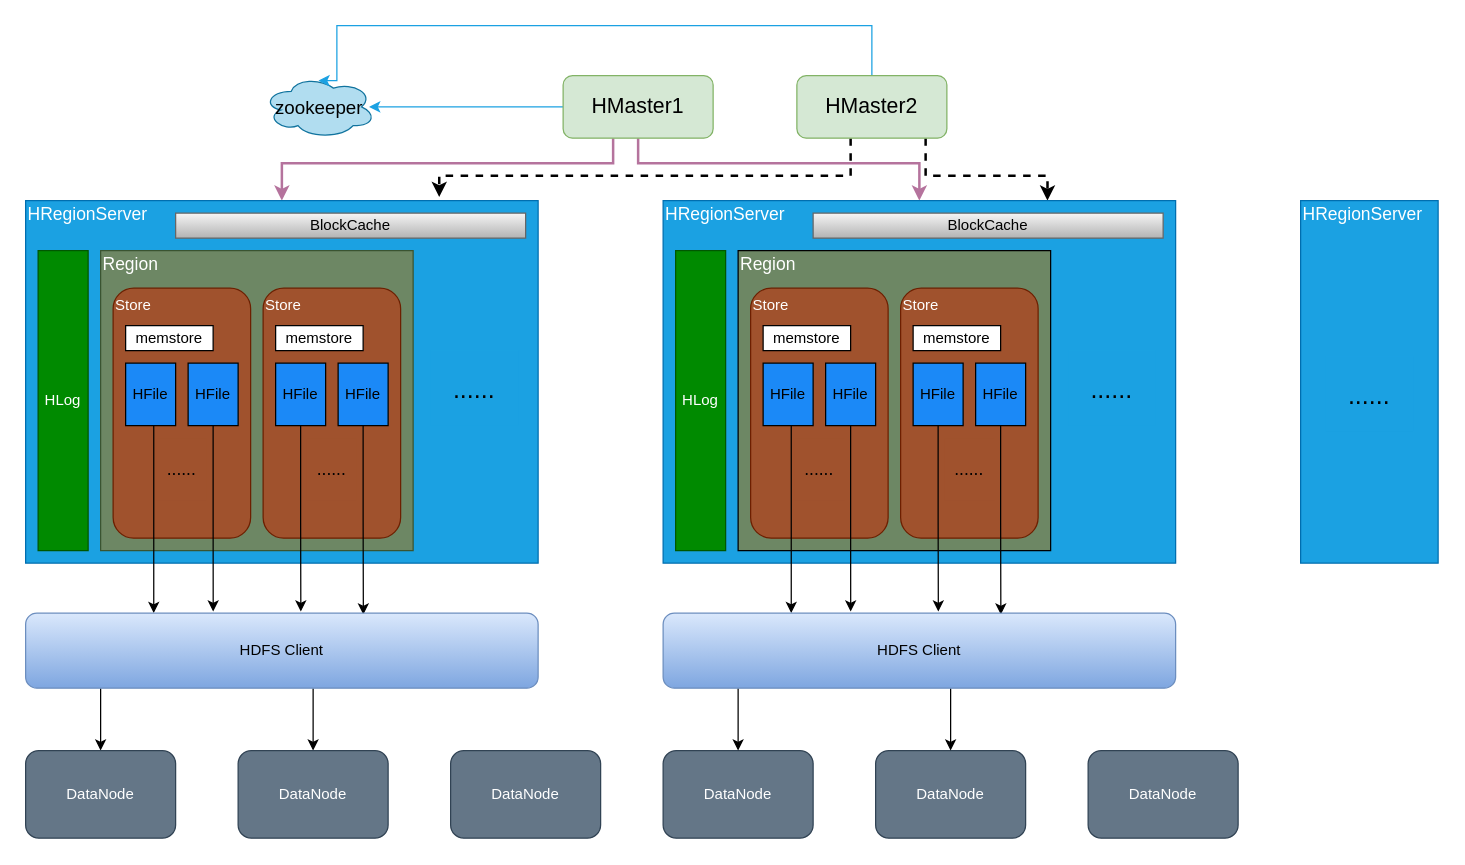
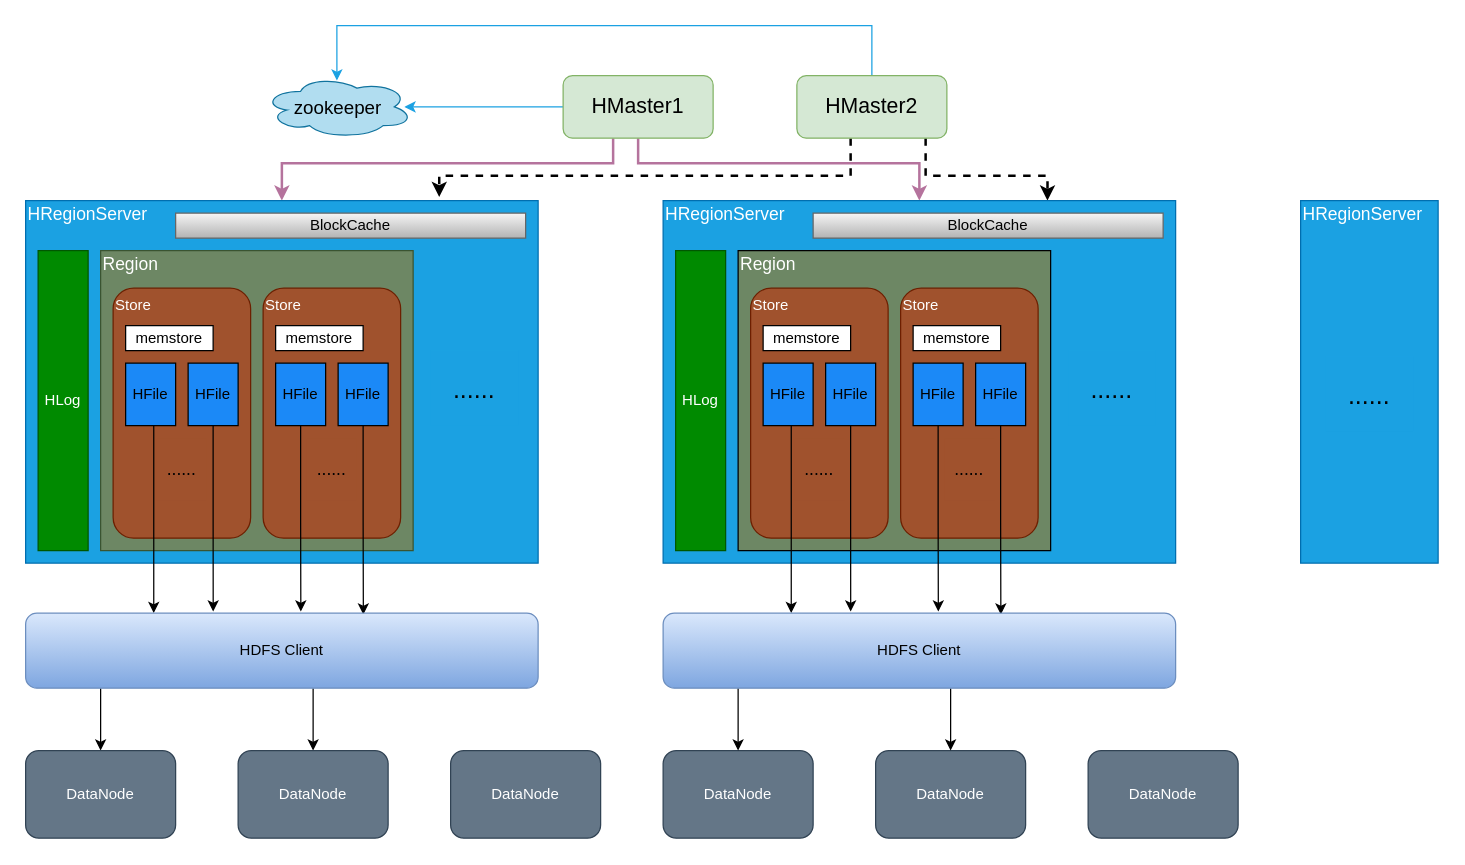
(319, 107) -> (338, 107)
